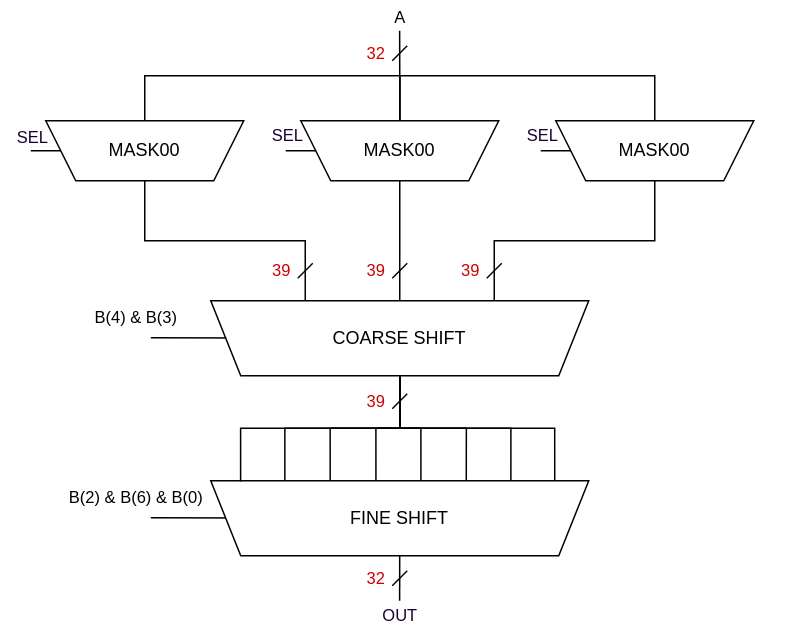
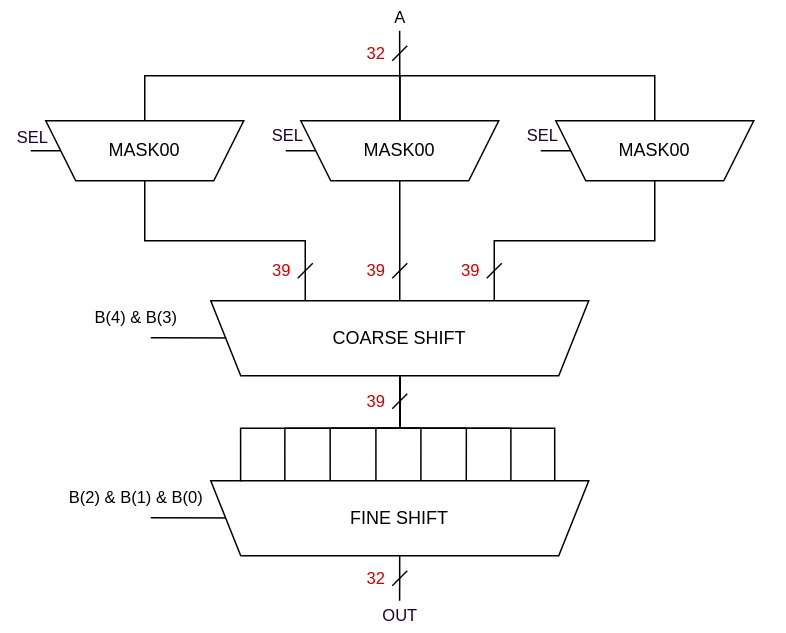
(137, 497) -> (137, 497)
